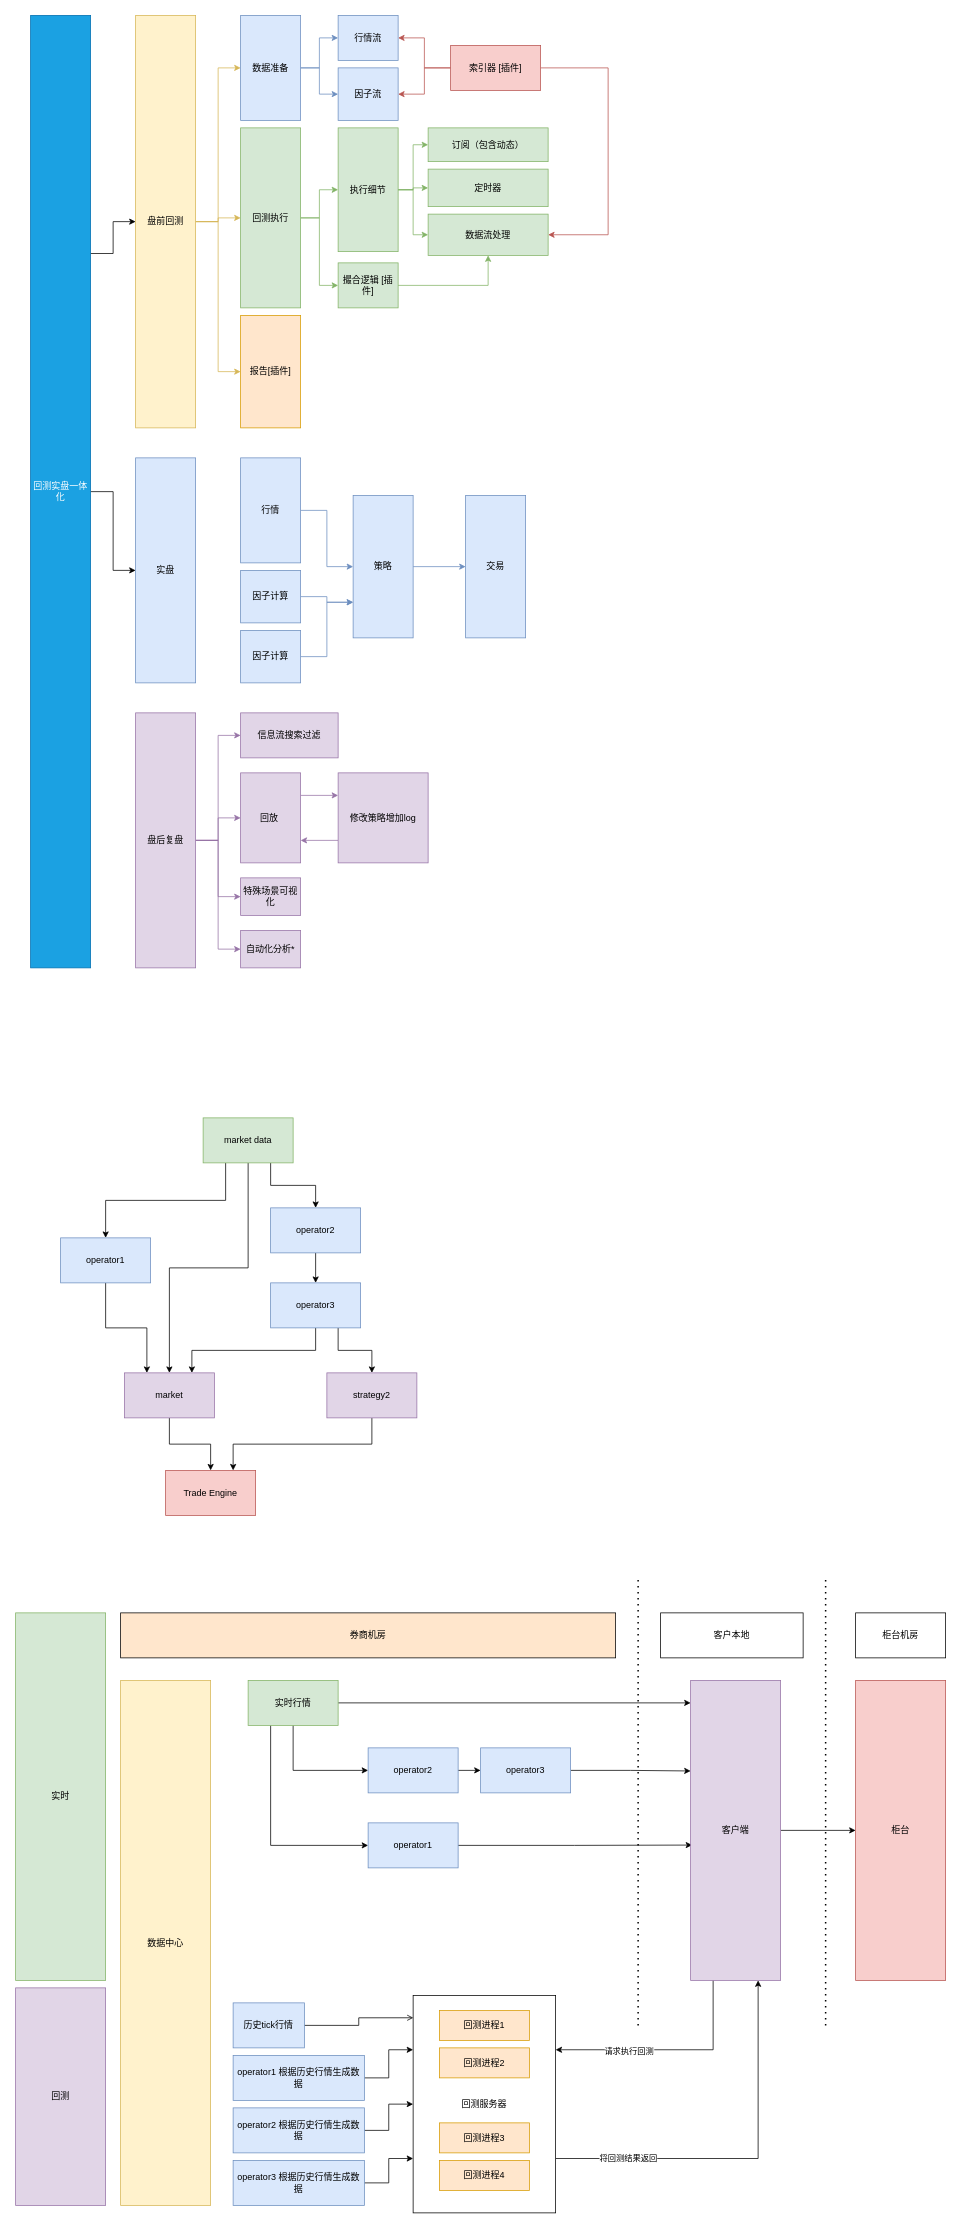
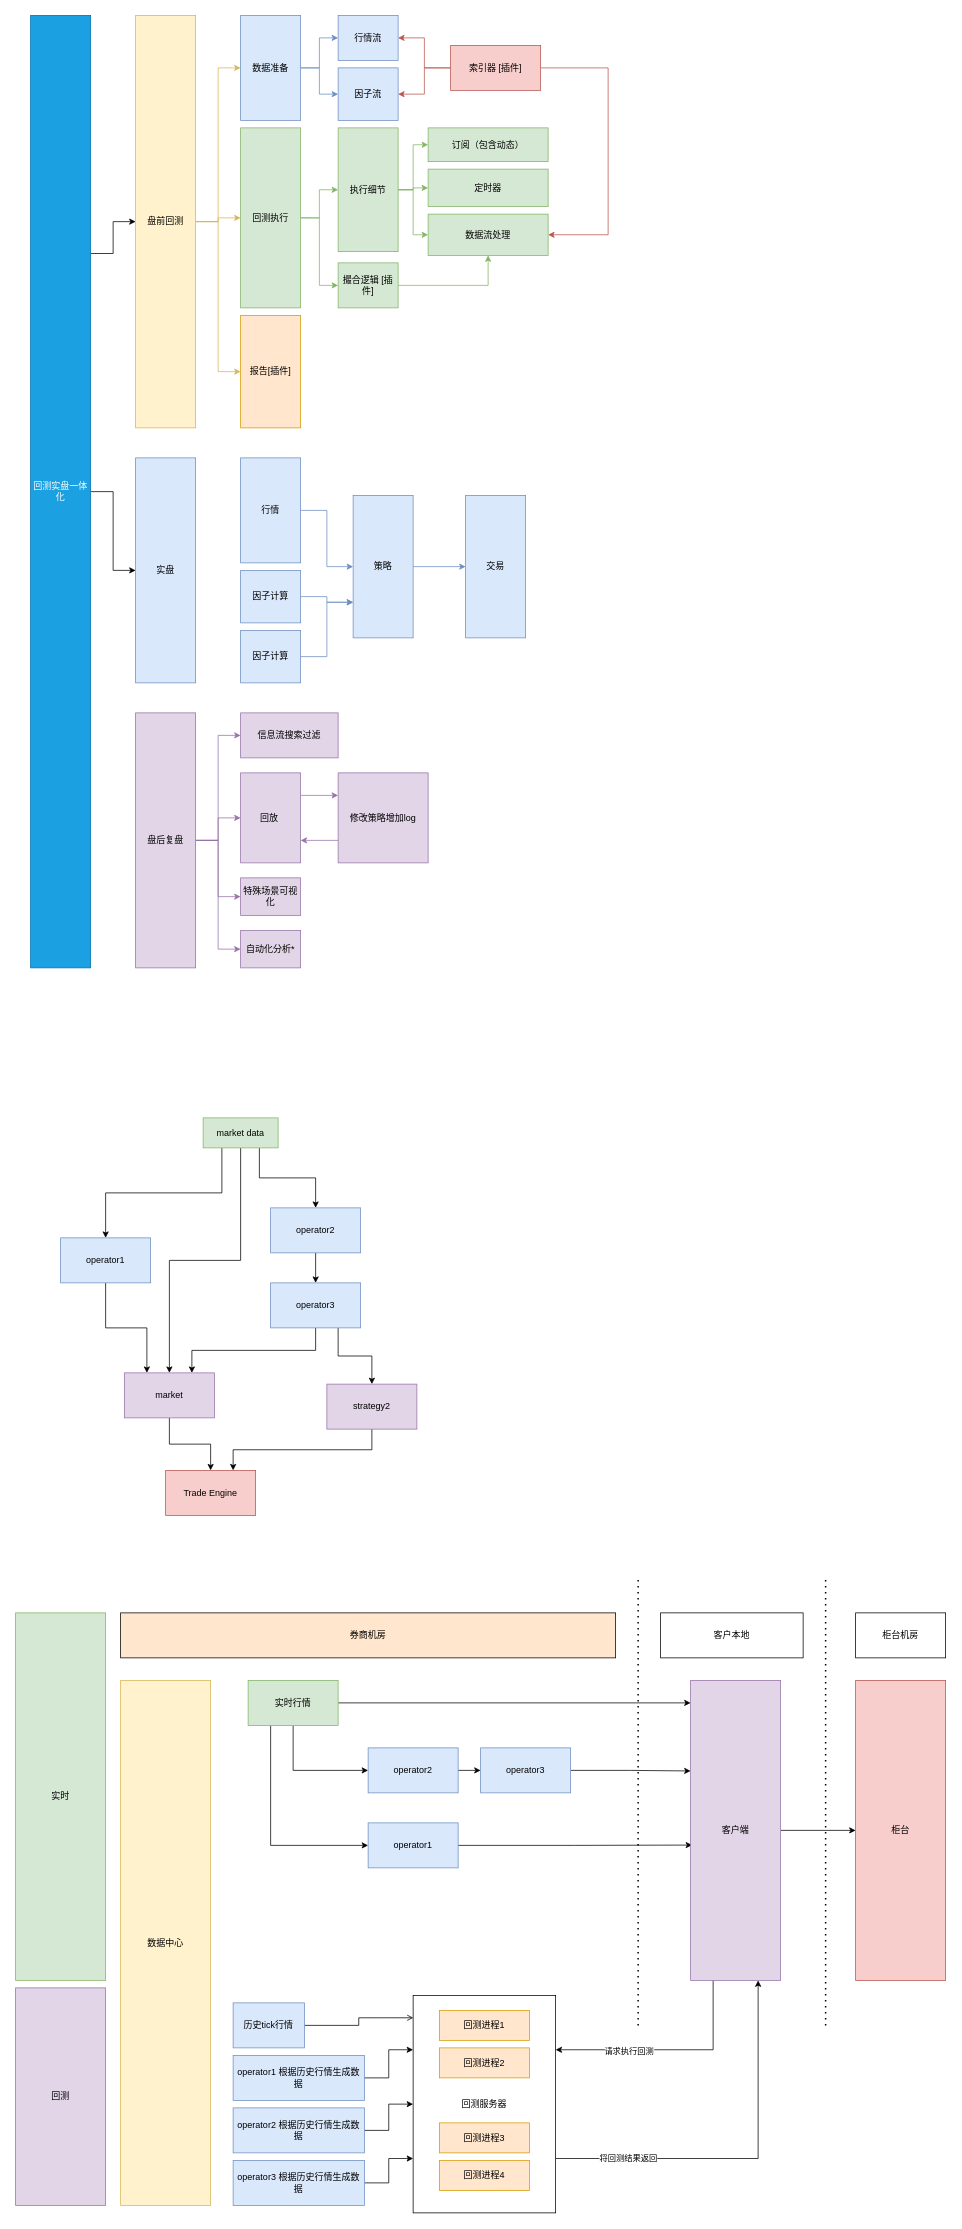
(248, 1140) -> (240, 1133)
(372, 1395) -> (372, 1407)
